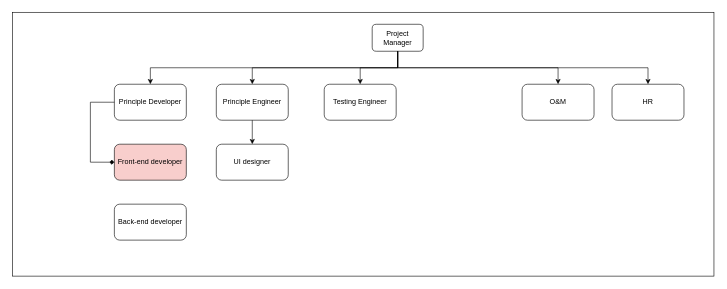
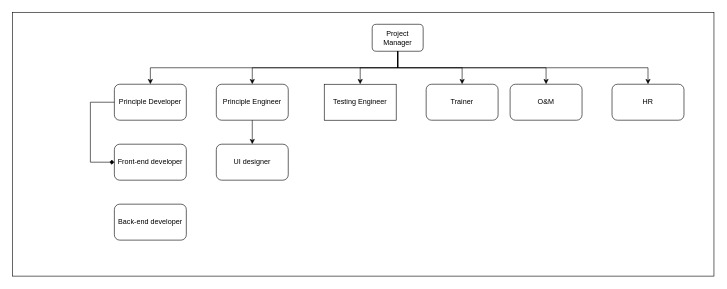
none -> (462, 78)
(360, 102) -> (360, 102)
none -> (462, 102)
(558, 102) -> (546, 102)
(150, 162) -> (150, 162)
